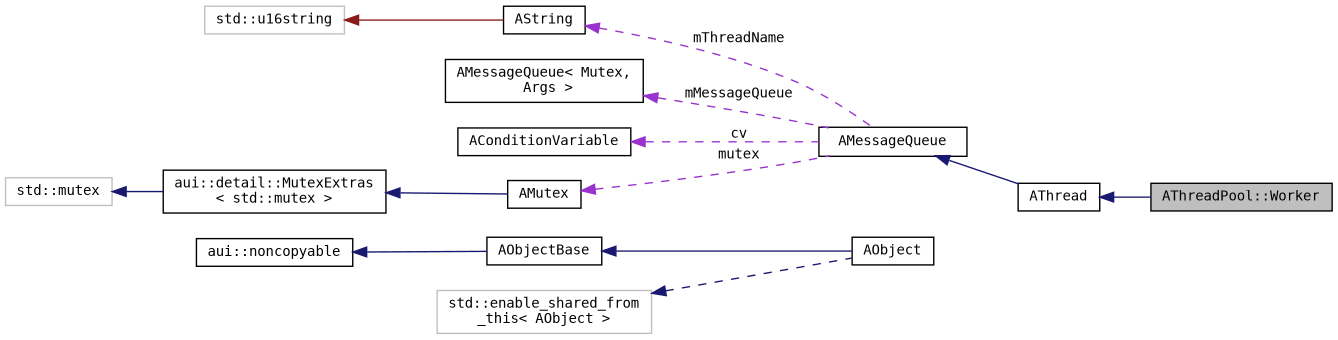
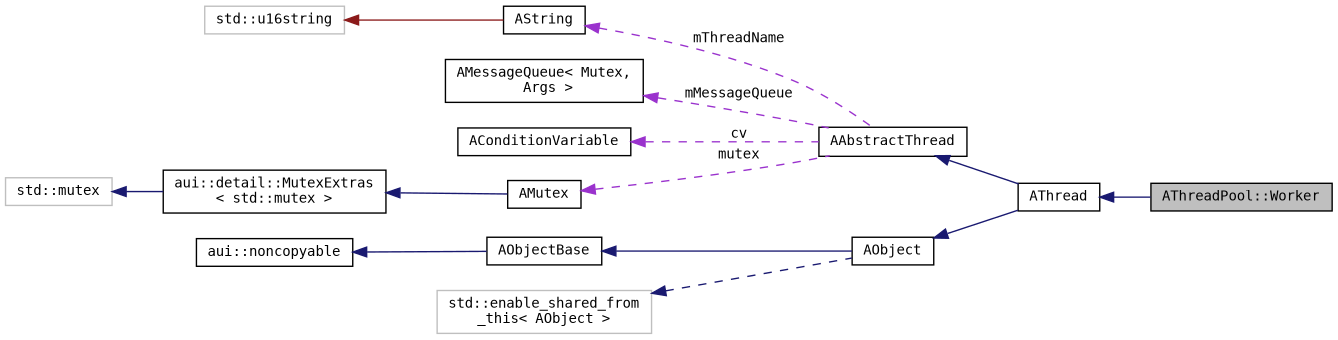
(893, 142) -> (893, 142)
none -> (983, 222)
